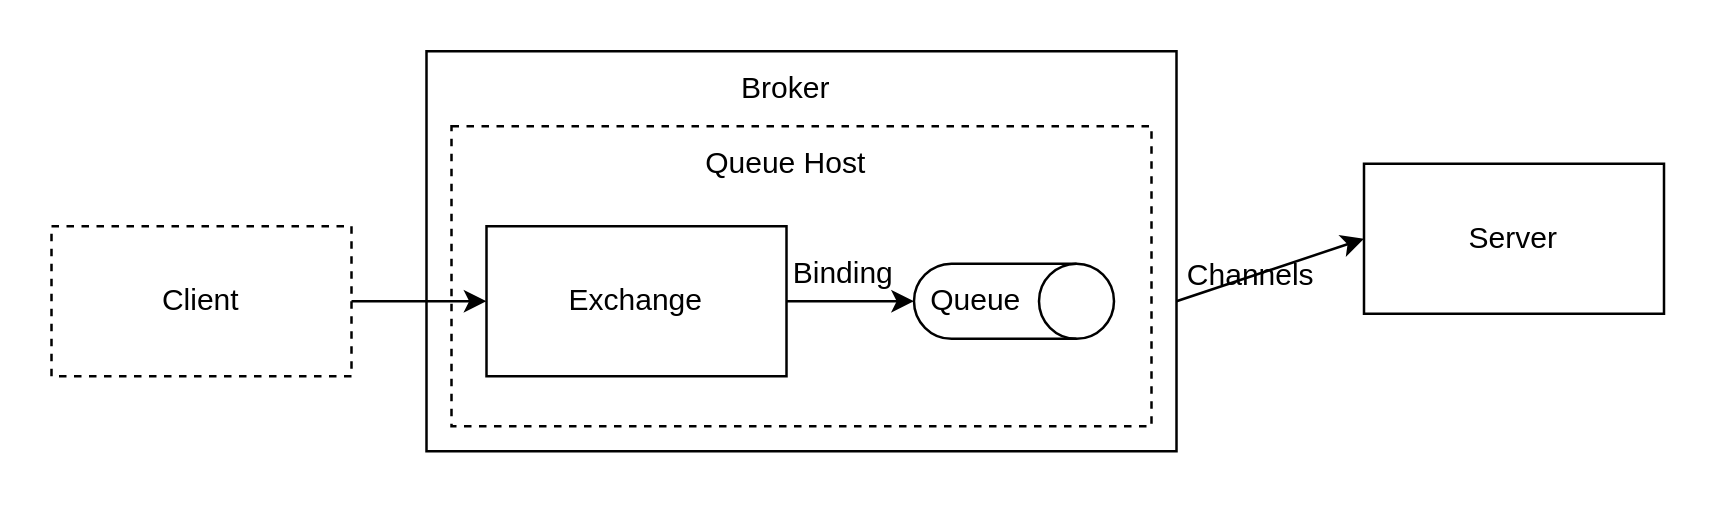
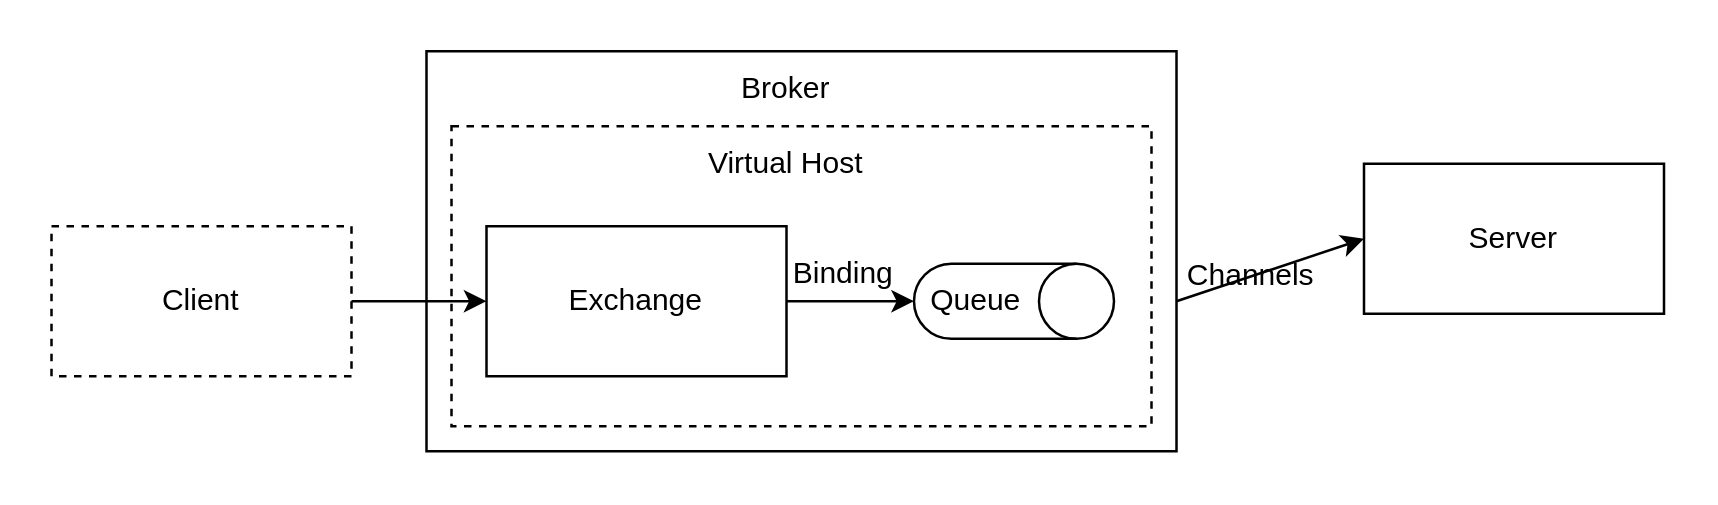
(786, 164) -> (786, 164)
